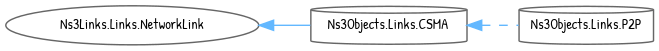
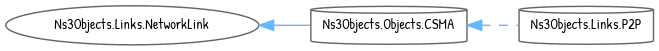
(132, 25) -> (132, 25)
(389, 25) -> (389, 25)
